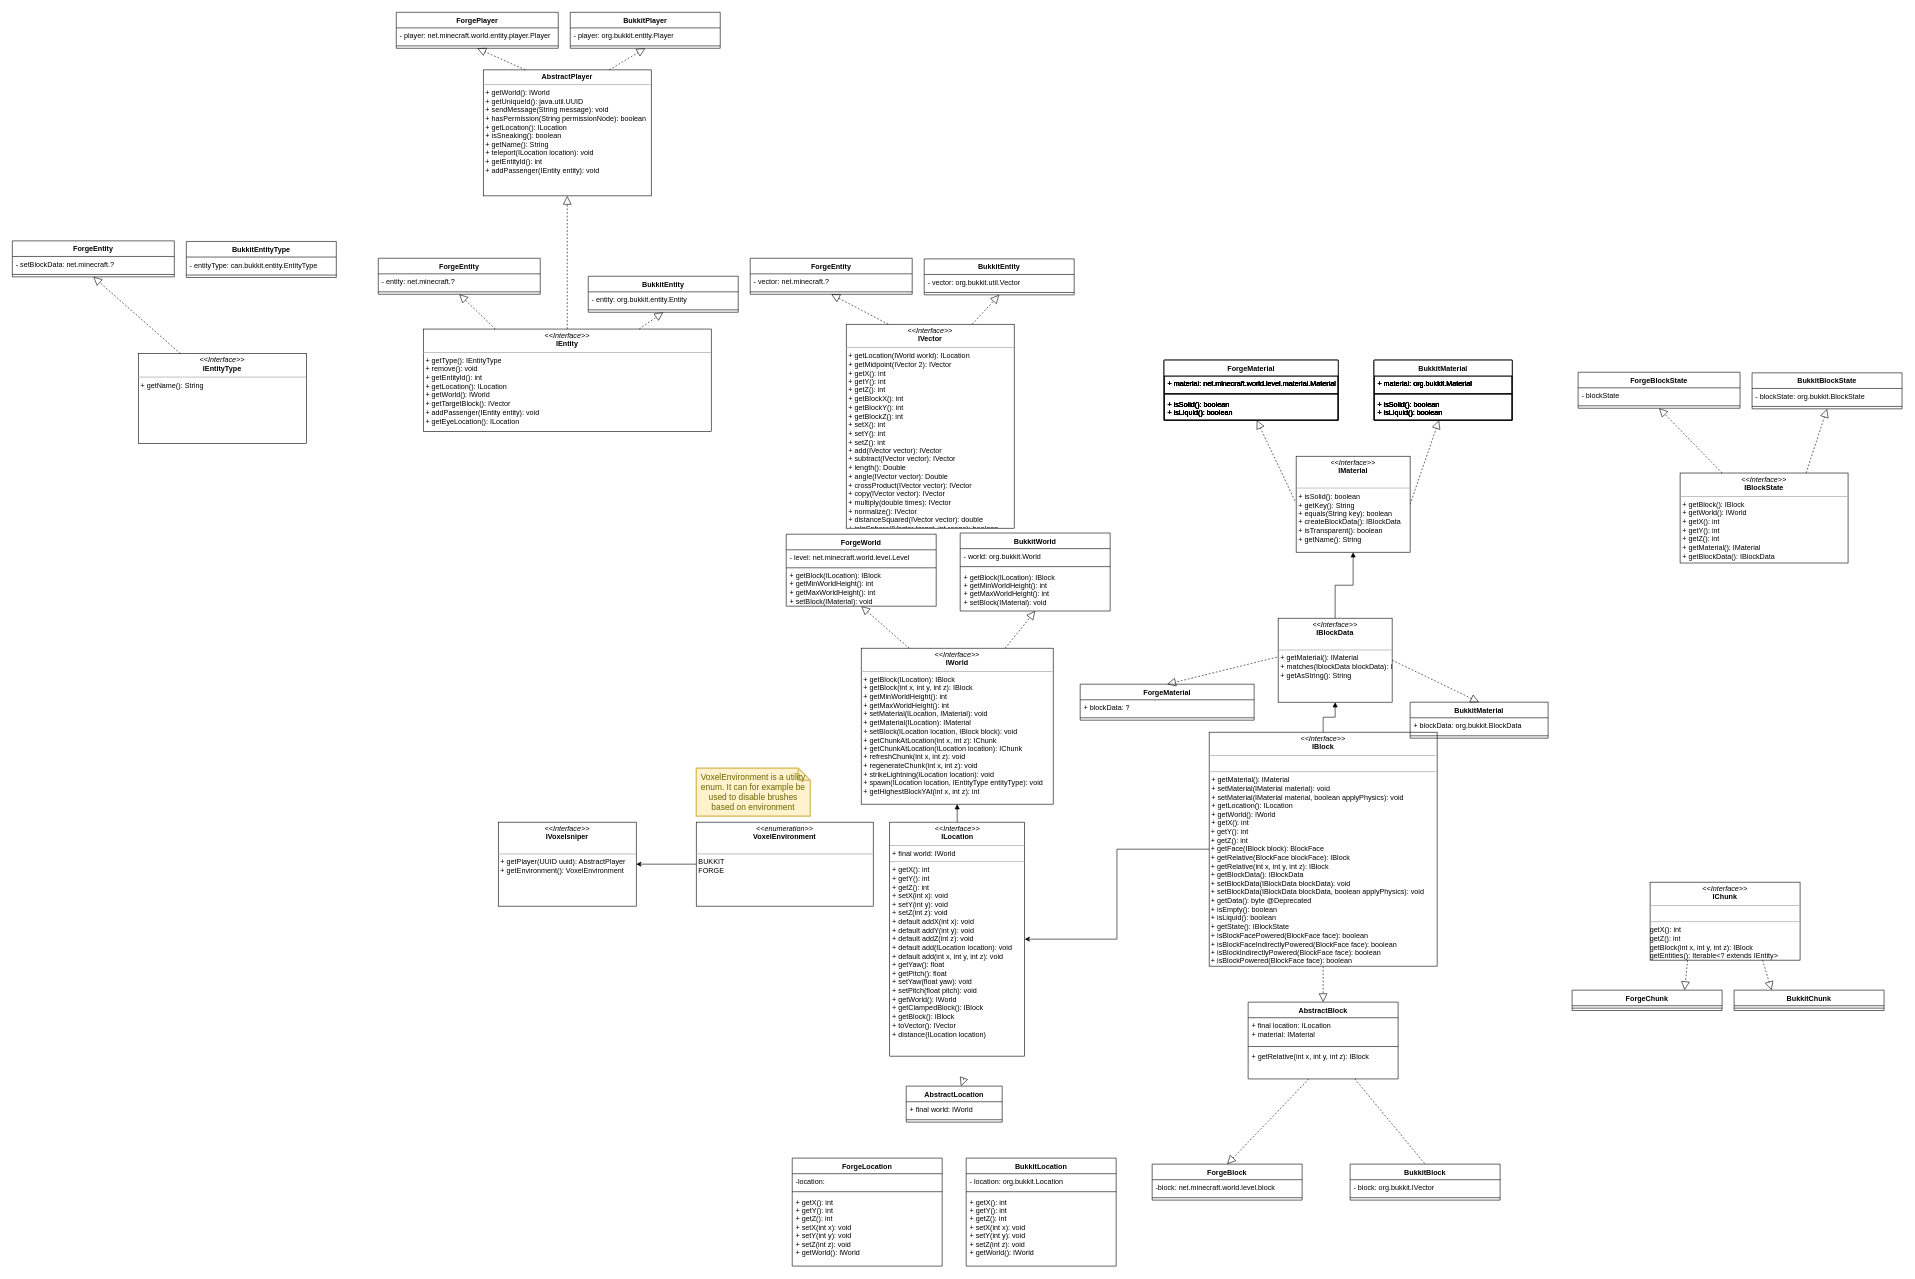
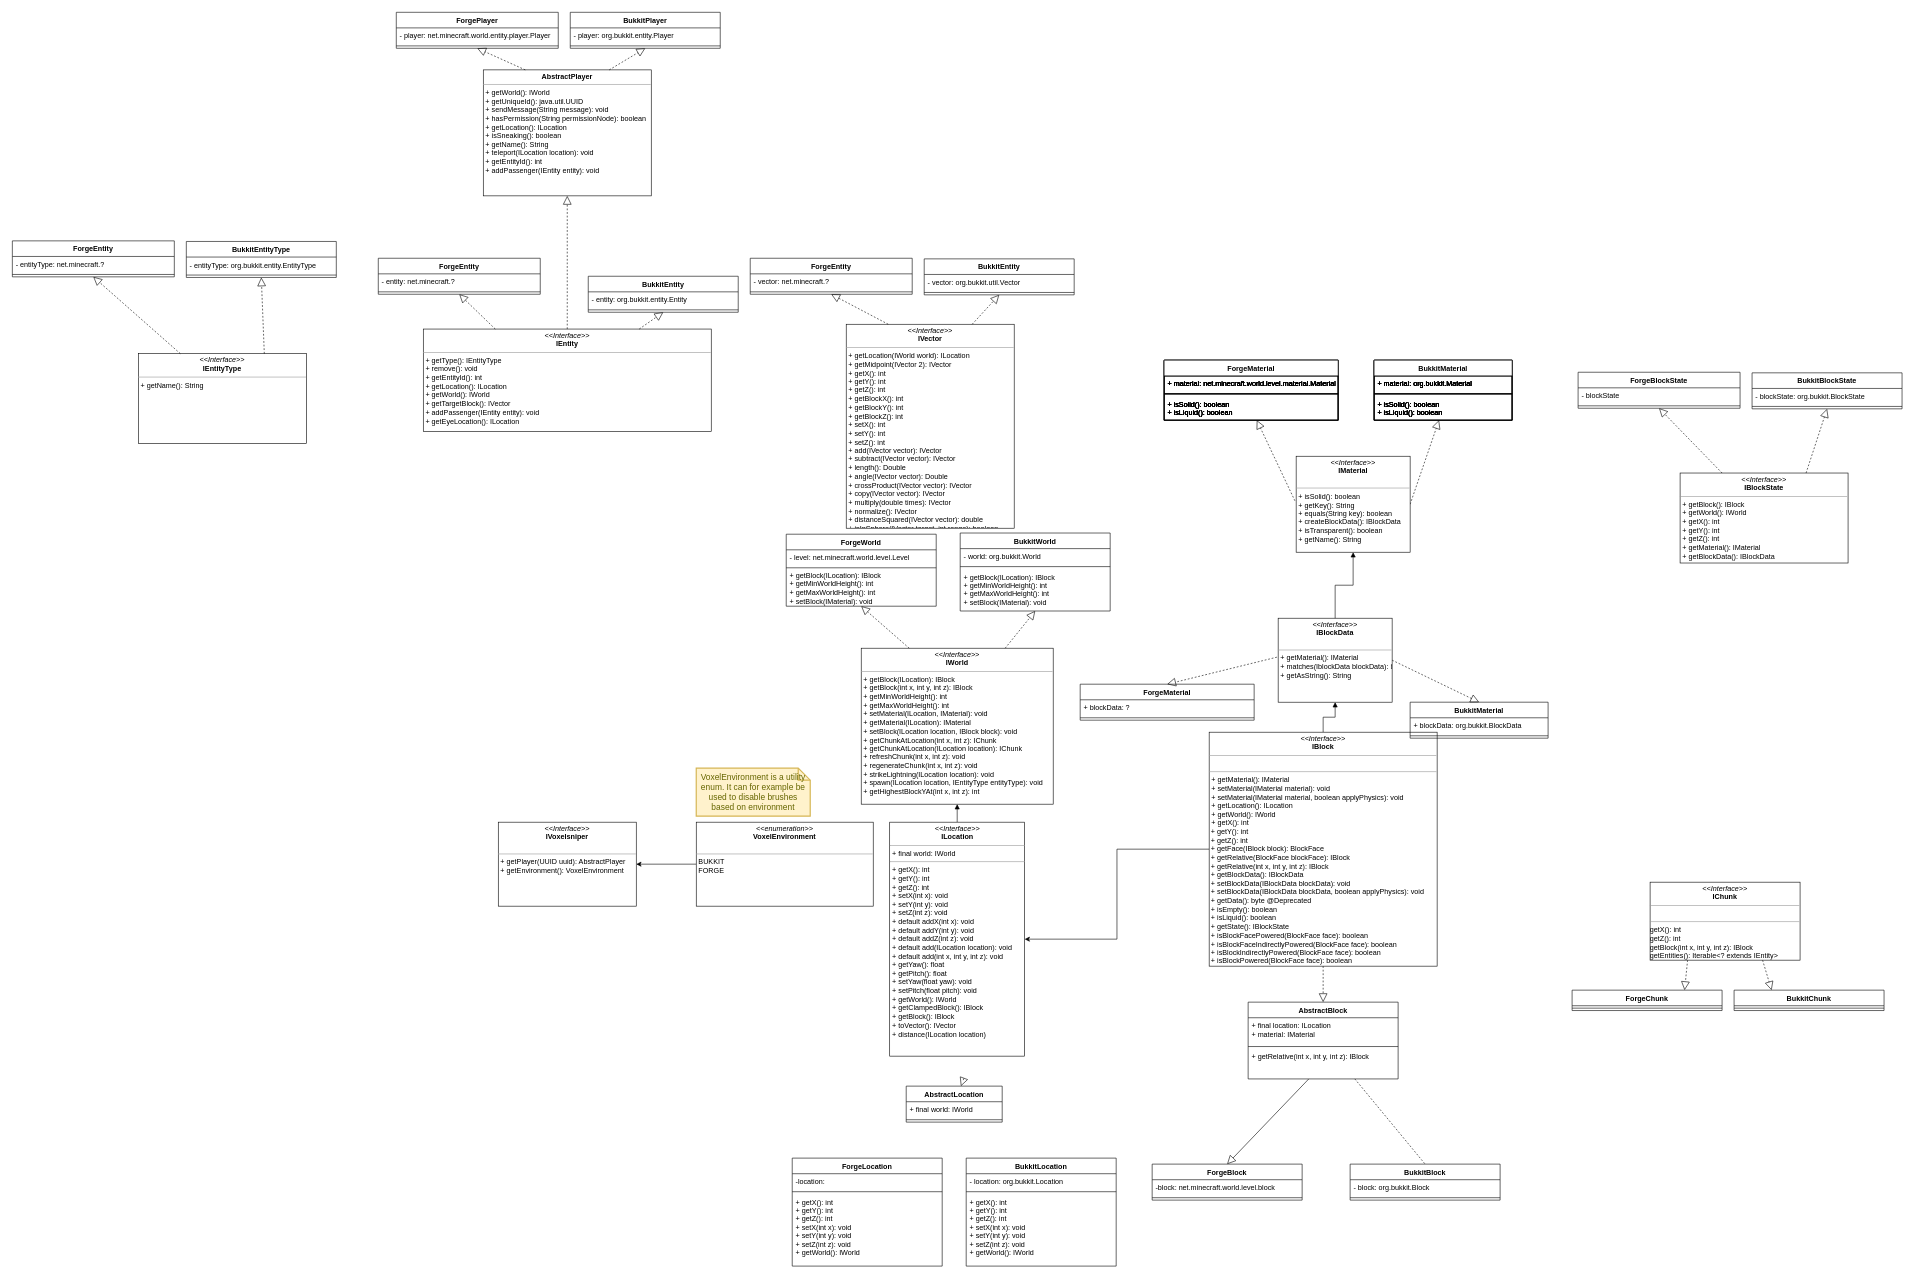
(72, 265) -> (68, 265)
(265, 265) -> (265, 265)
none -> (263, 320)
(1271, 1119) -> (1271, 1119)
(1401, 1188) -> (1397, 1188)
